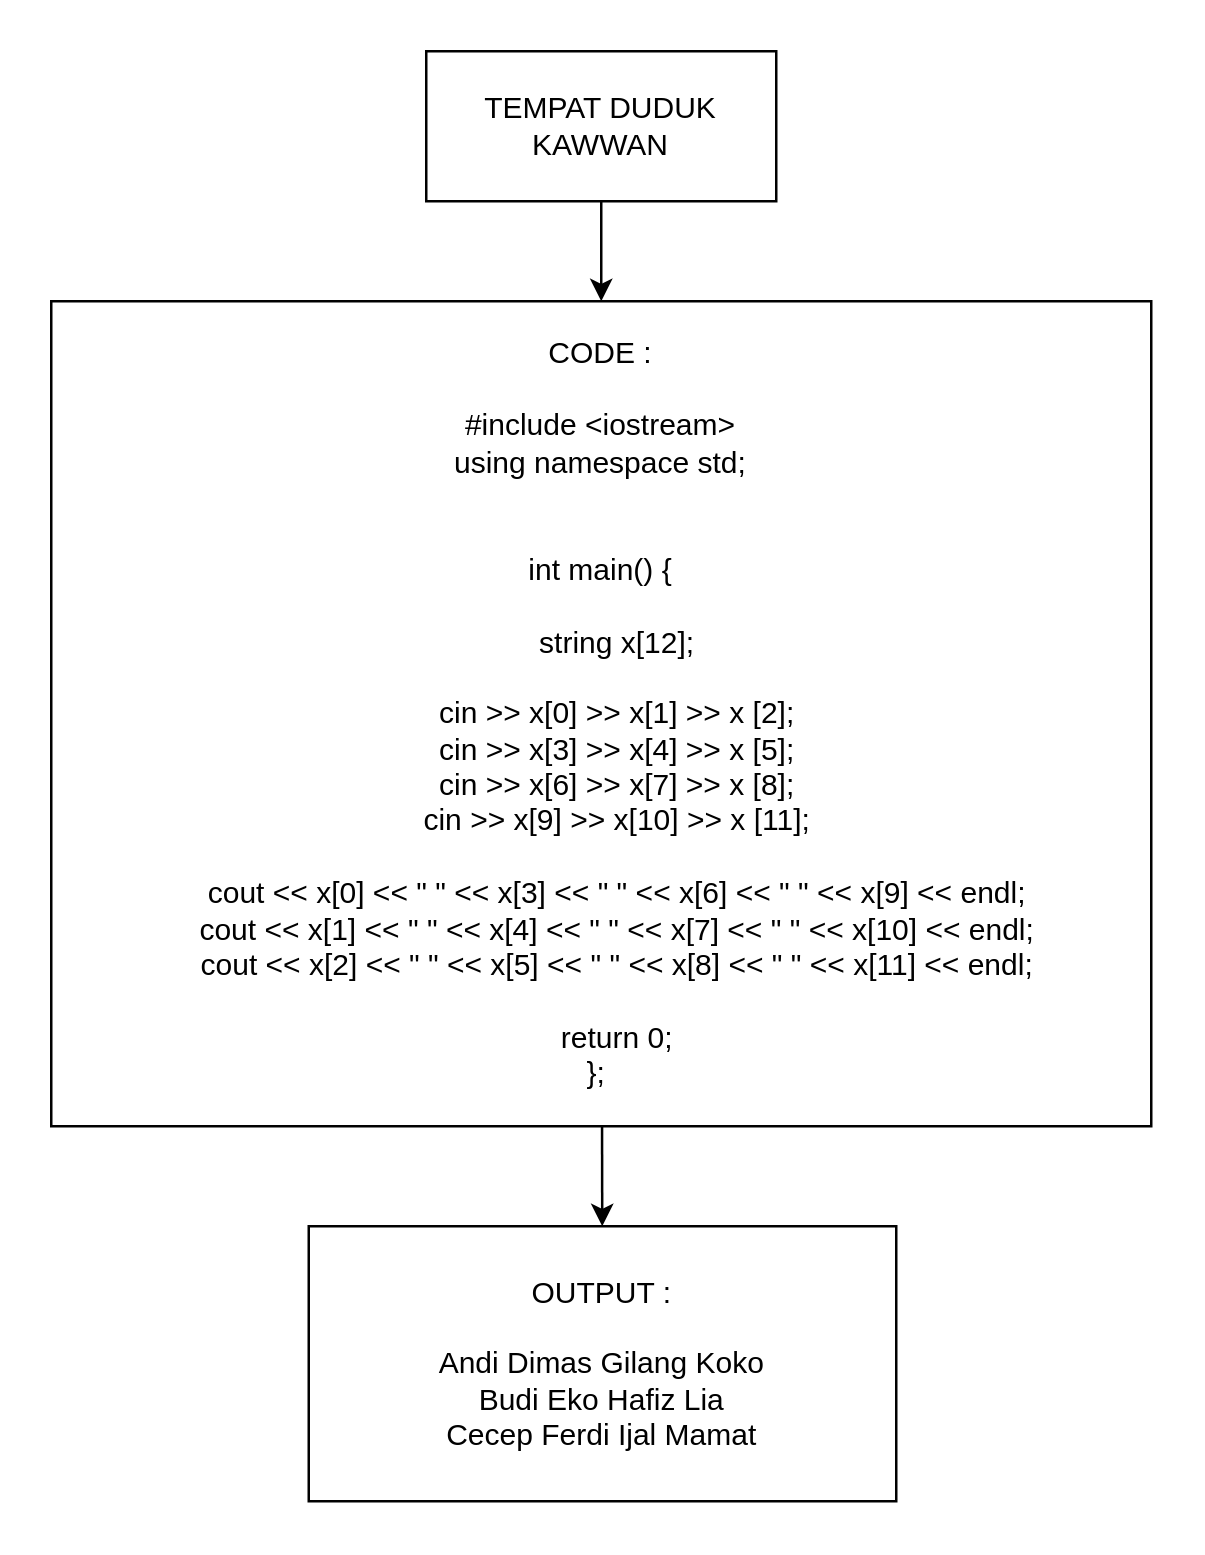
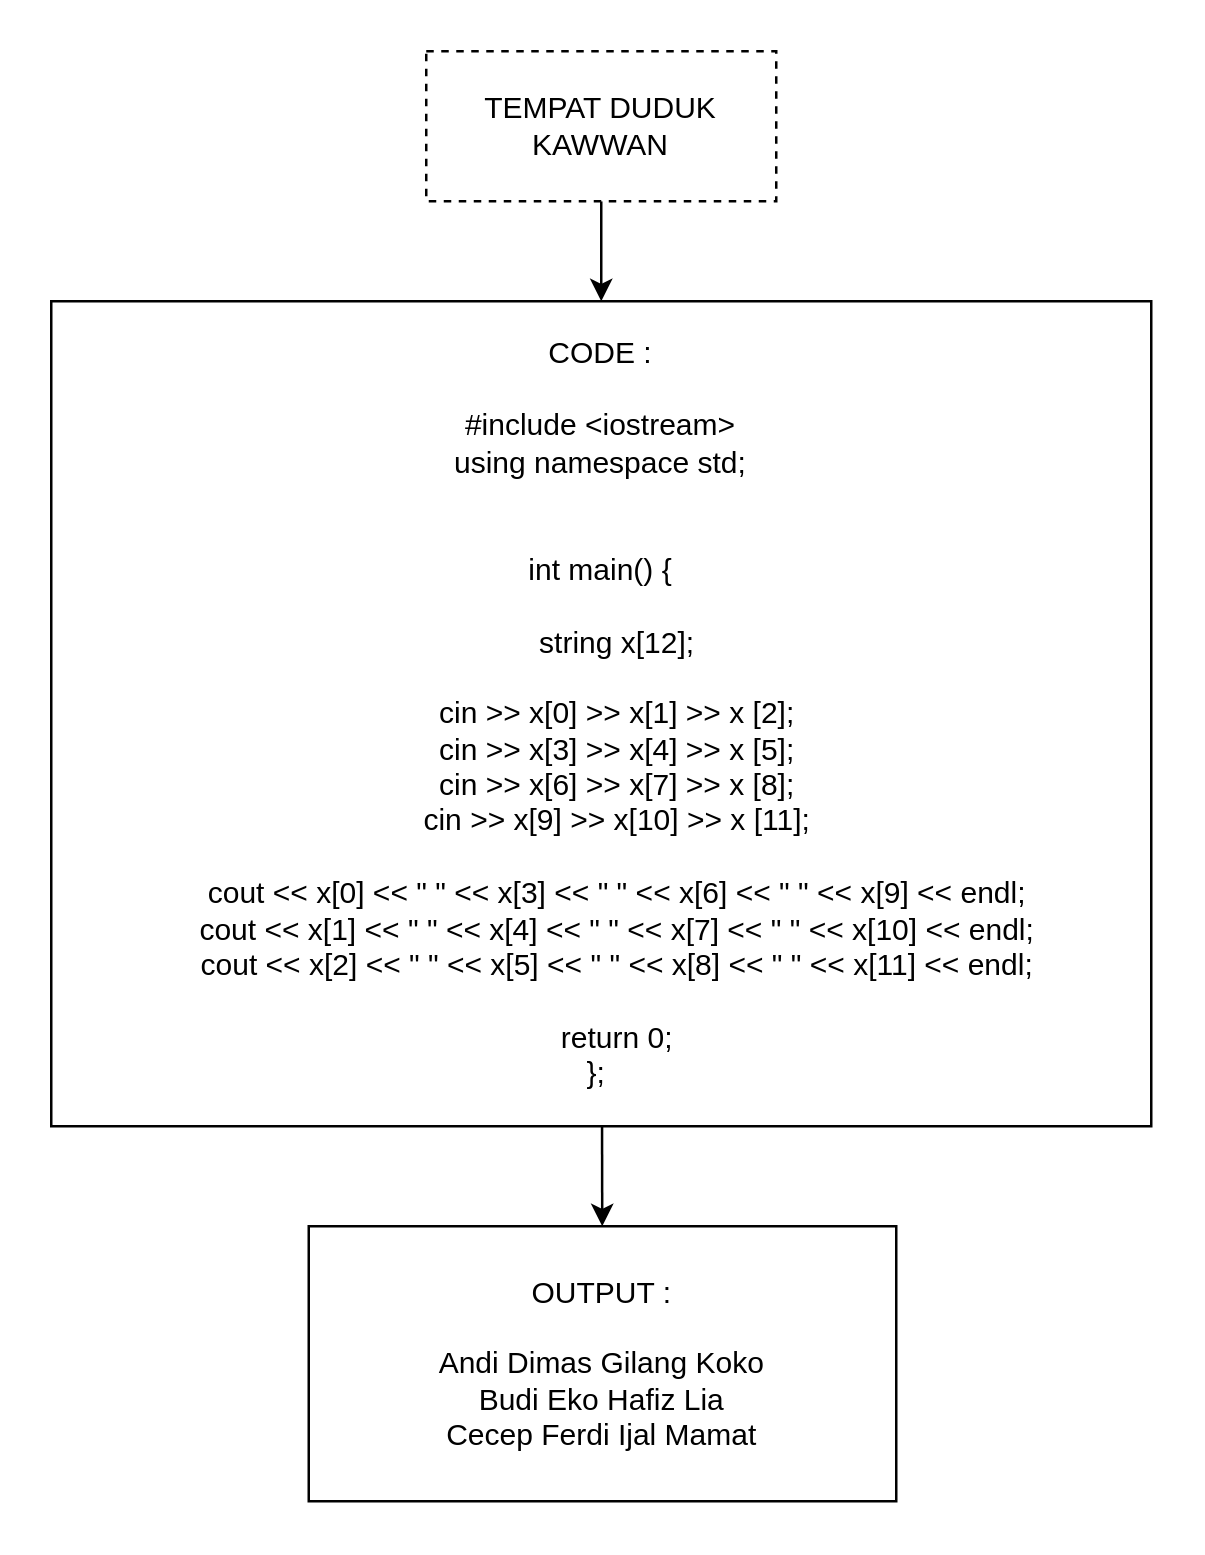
(601, 126) -> (601, 126)
